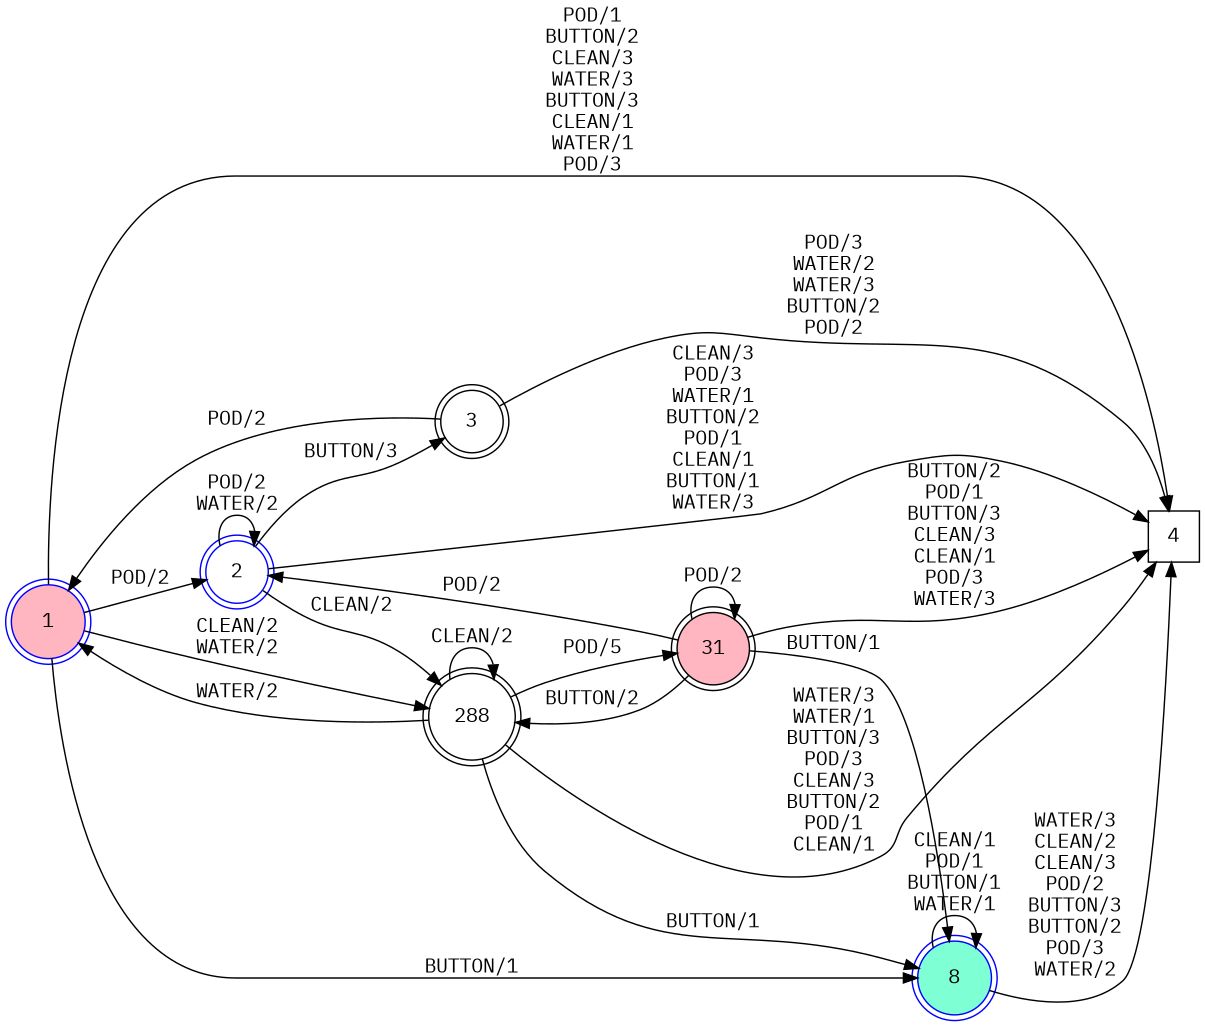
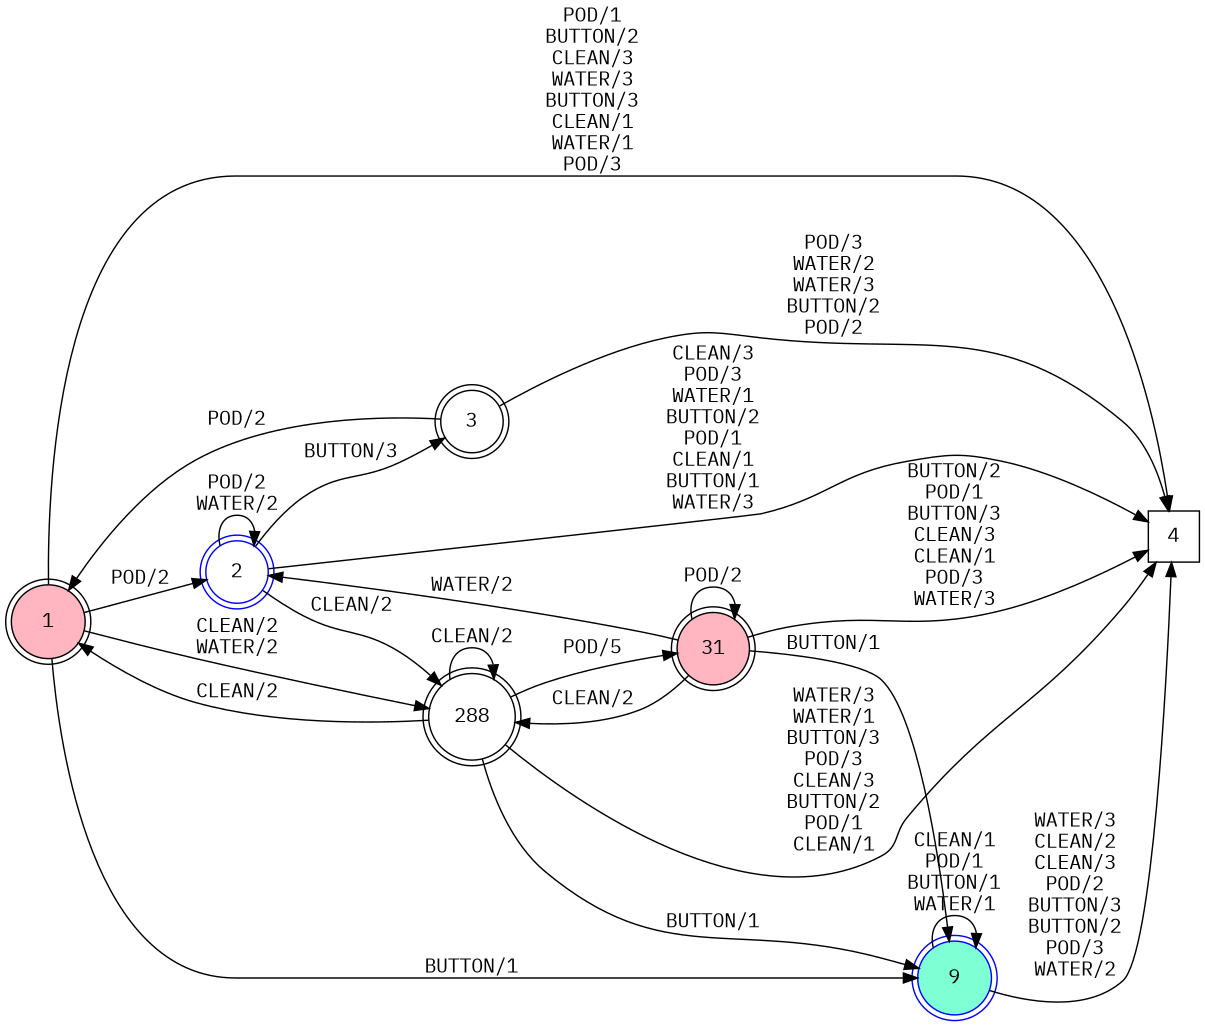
(472, 586) -> (472, 586)
(48, 622) -> (48, 622)
(237, 692) -> (237, 692)
(593, 699) -> (593, 699)
(955, 978) -> (955, 978)
